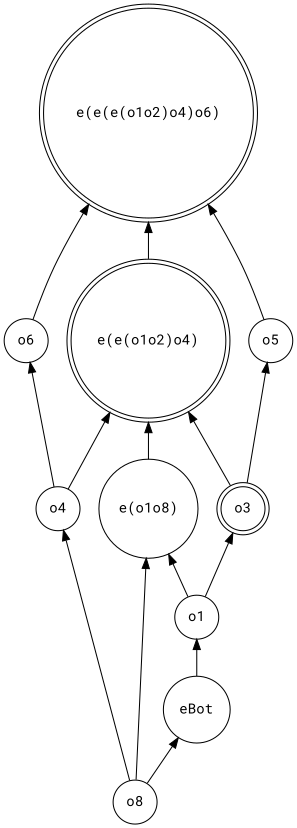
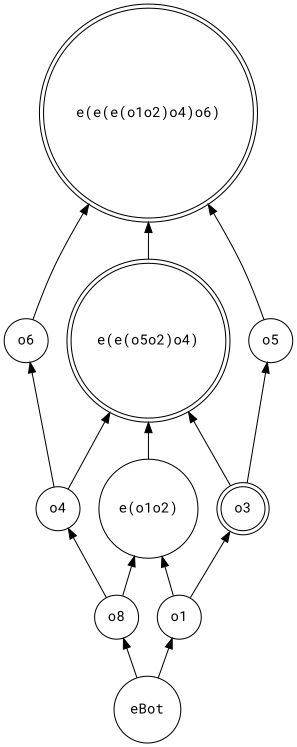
(148, 341) -> (148, 341)
(148, 509) -> (148, 509)
(160, 765) -> (132, 663)
